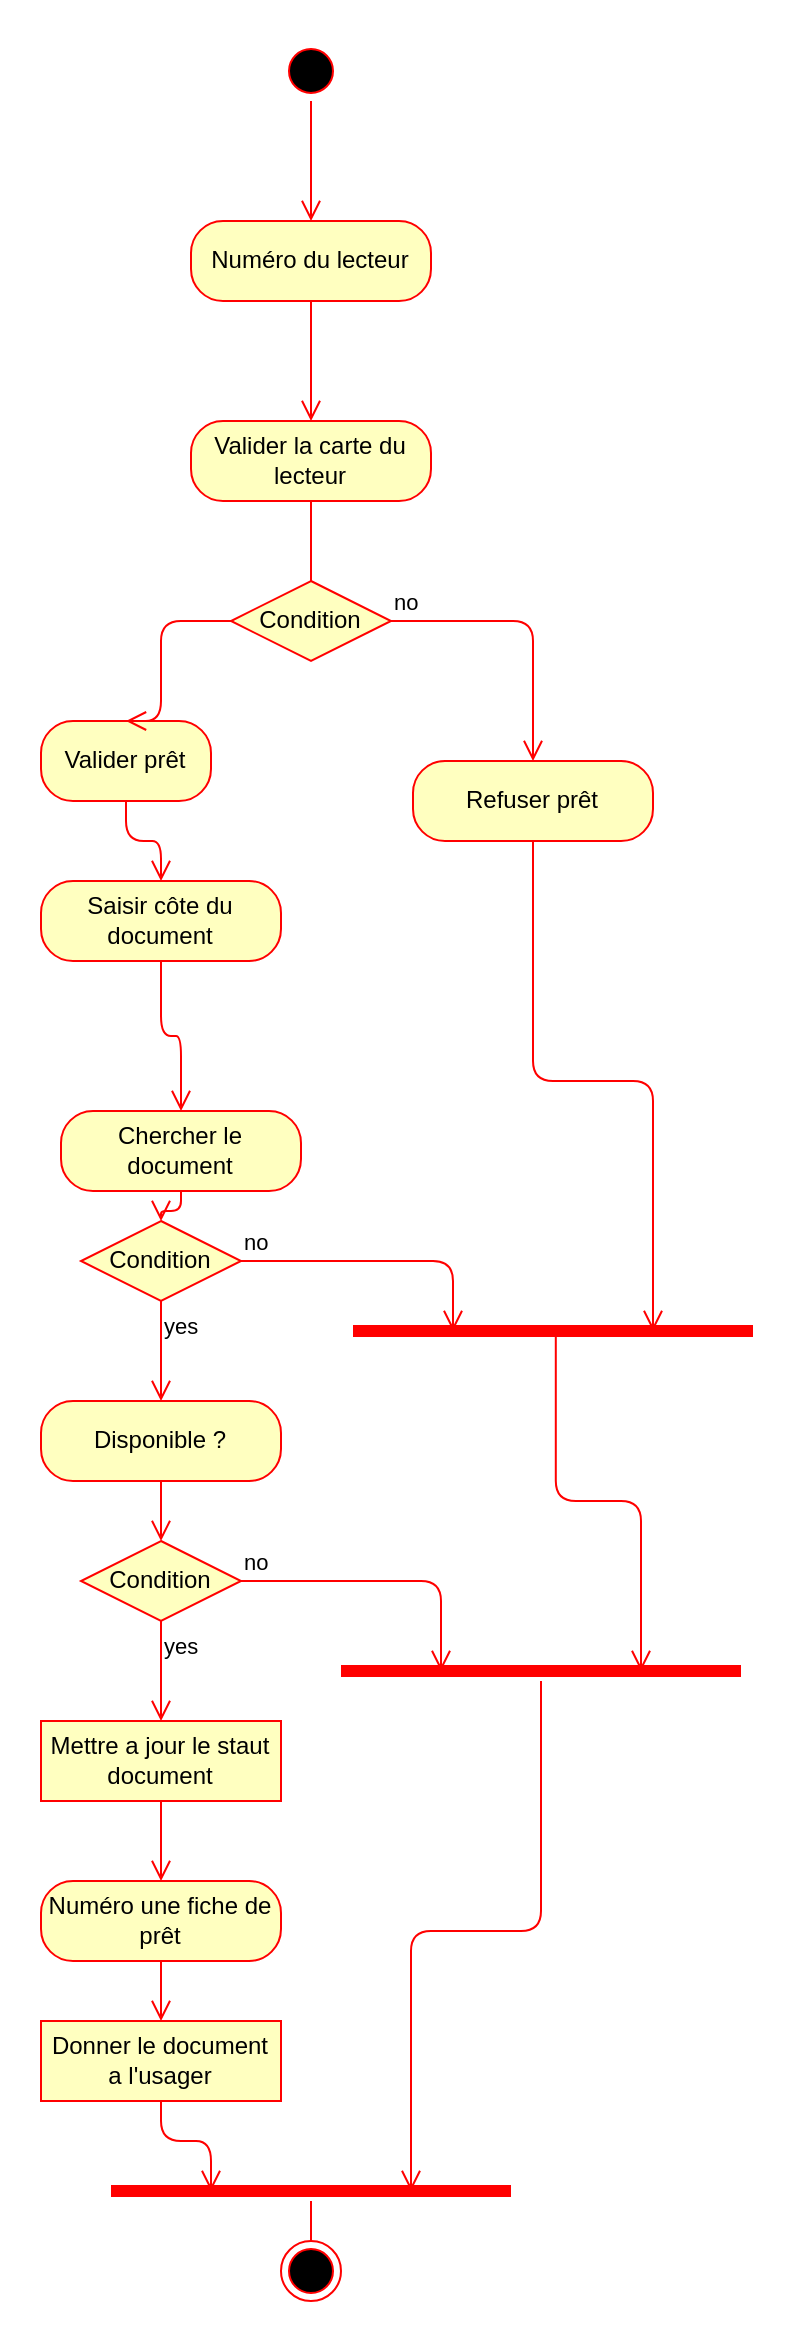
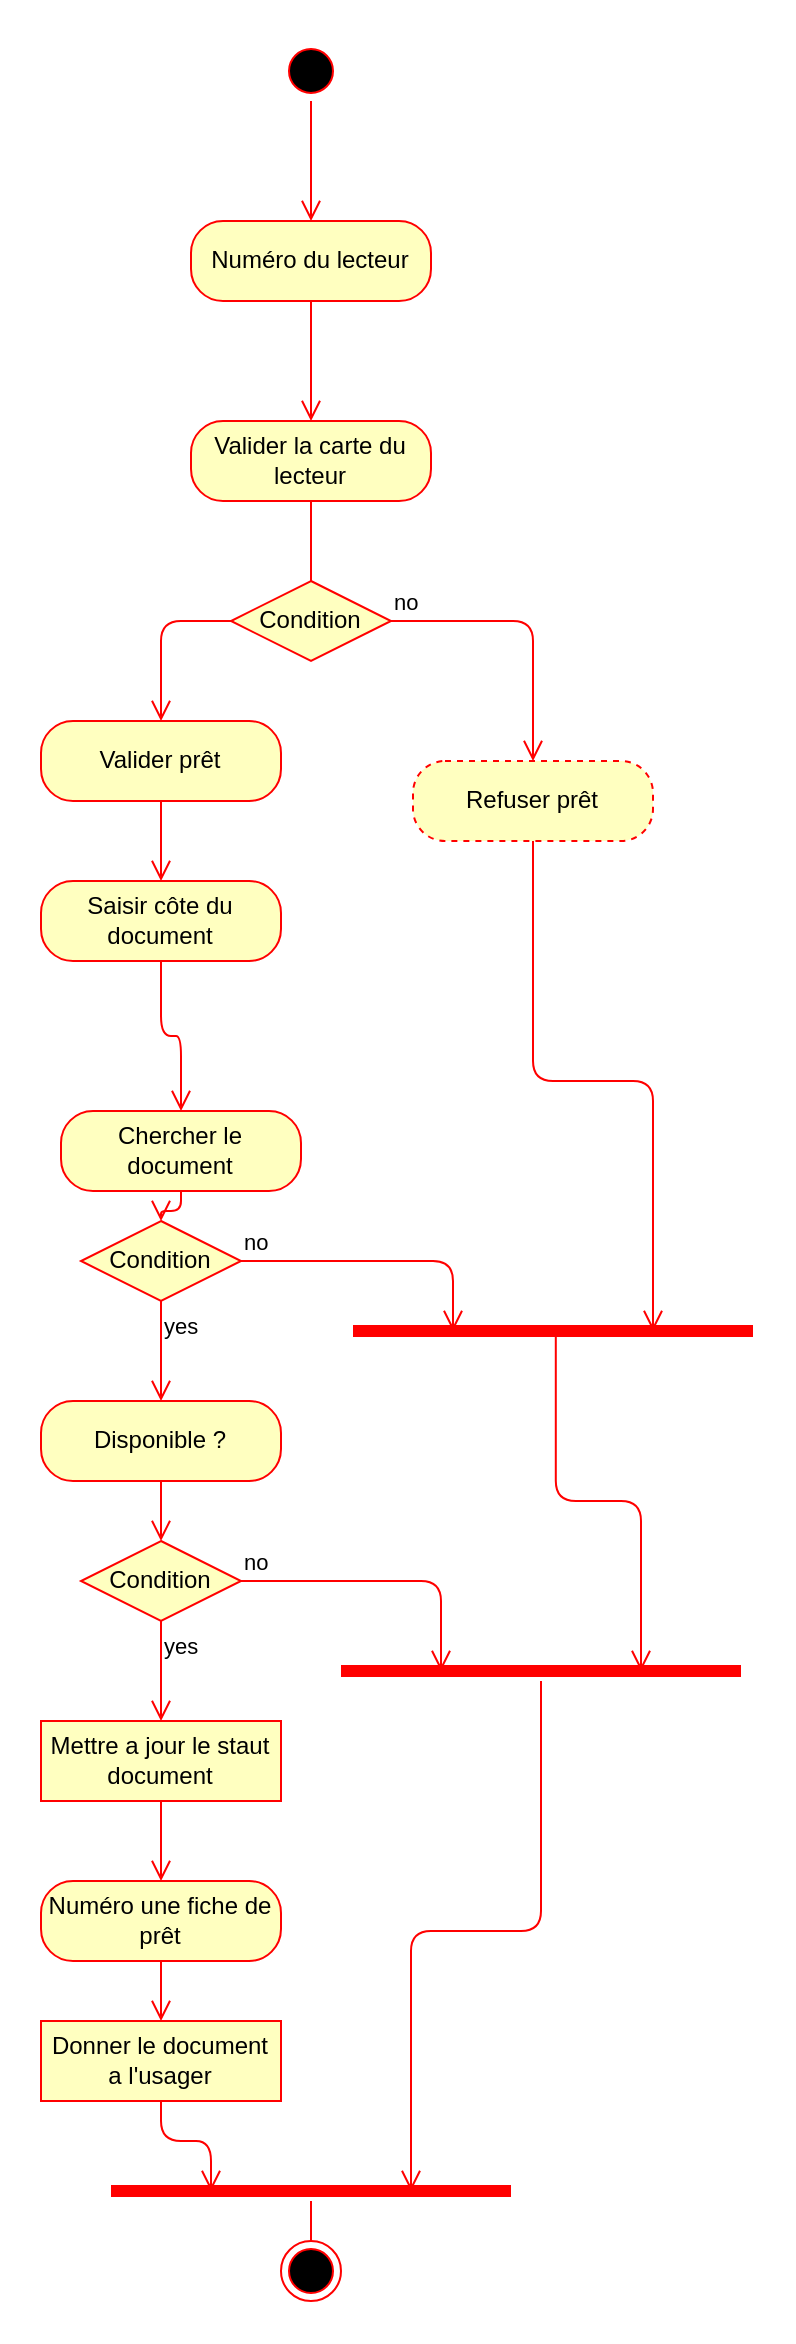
(126, 761) -> (161, 761)
(533, 801) -> (533, 801)
